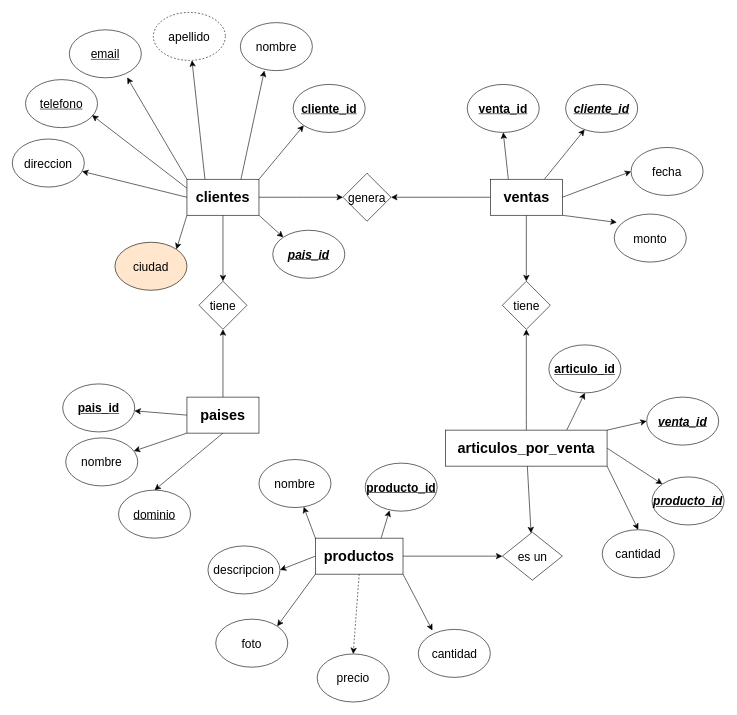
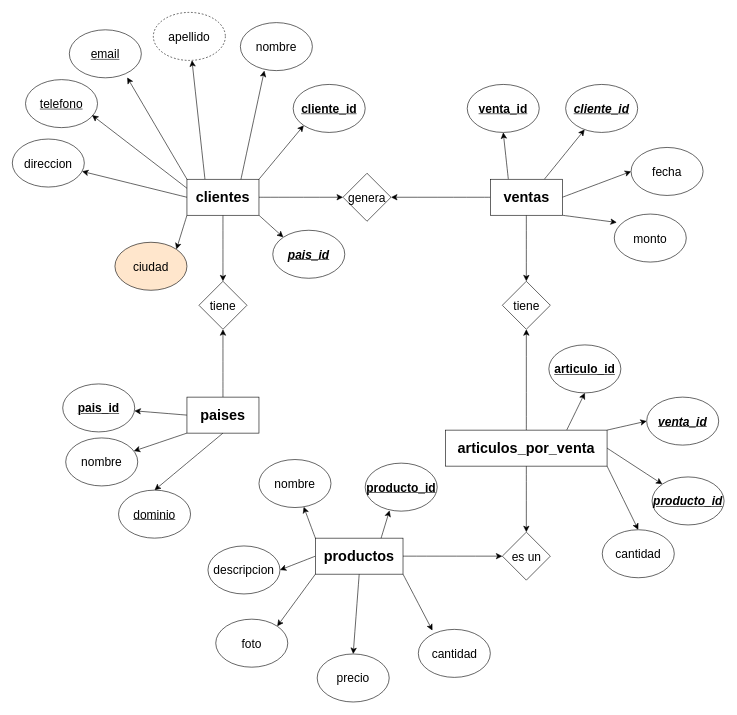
(532, 556) -> (526, 556)
(356, 612) -> (356, 612)
